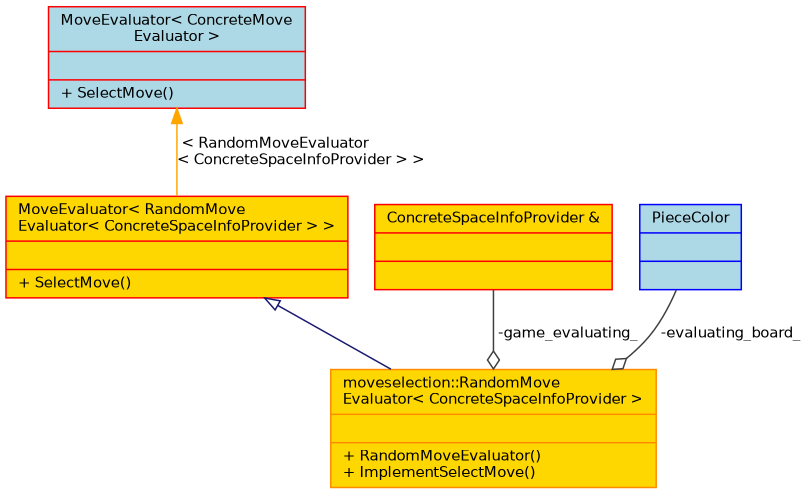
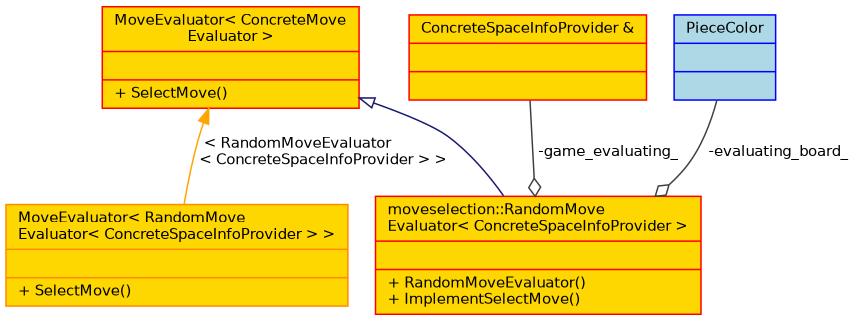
(177, 57) -> (231, 57)
(177, 247) -> (177, 255)
(334, 337) -> (448, 136)
(493, 429) -> (538, 255)
